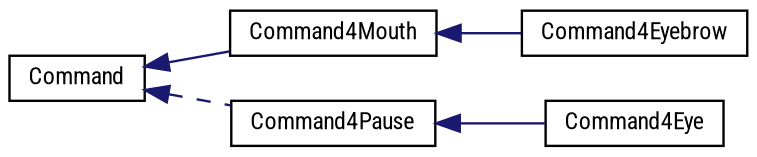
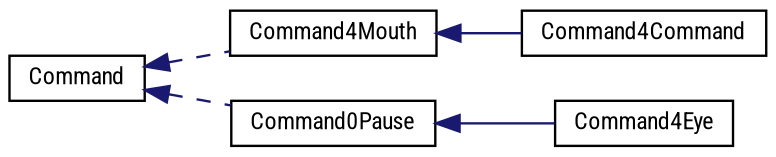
(635, 33) -> (644, 33)
(199, 57) -> (199, 57)
(333, 123) -> (333, 123)
